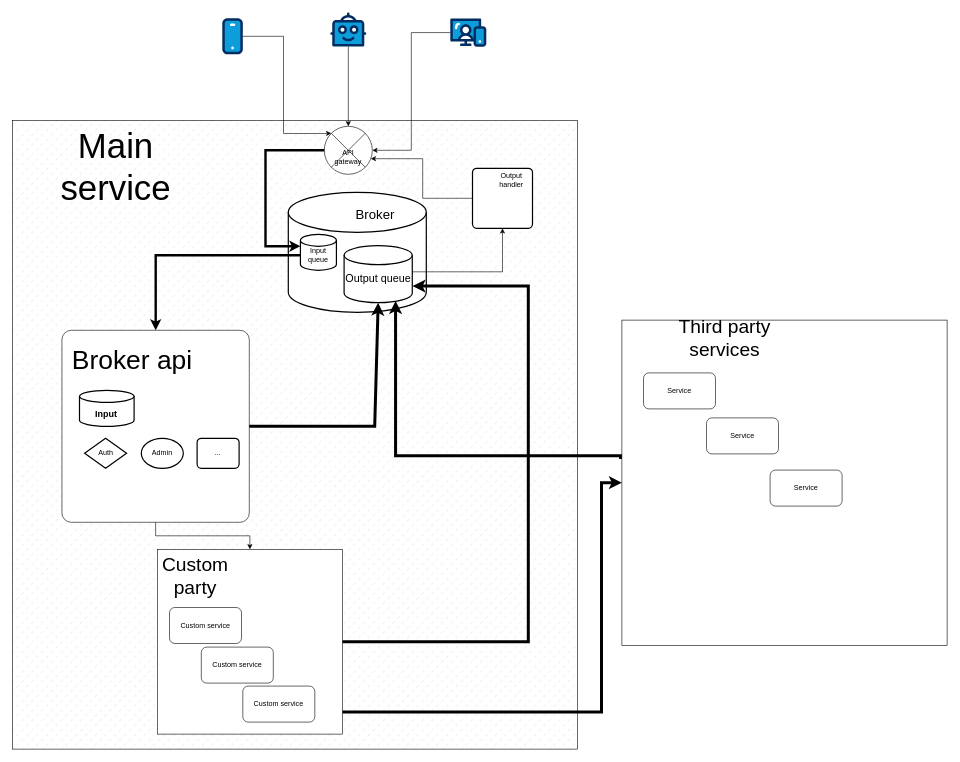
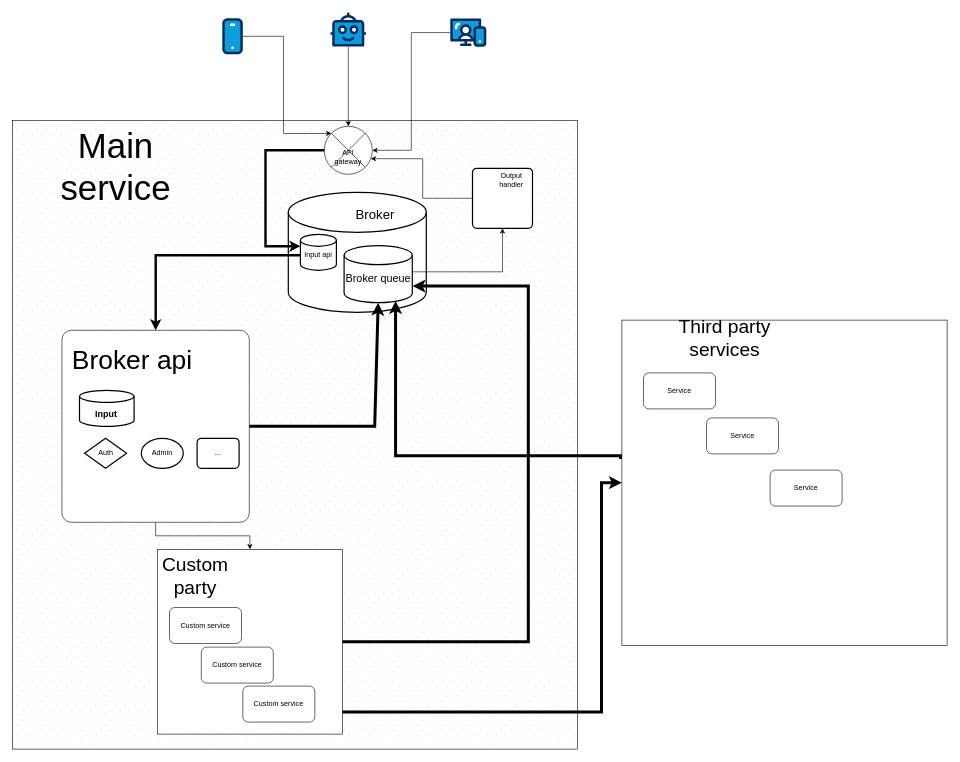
(318, 255) -> (318, 255)
(378, 279) -> (378, 279)
